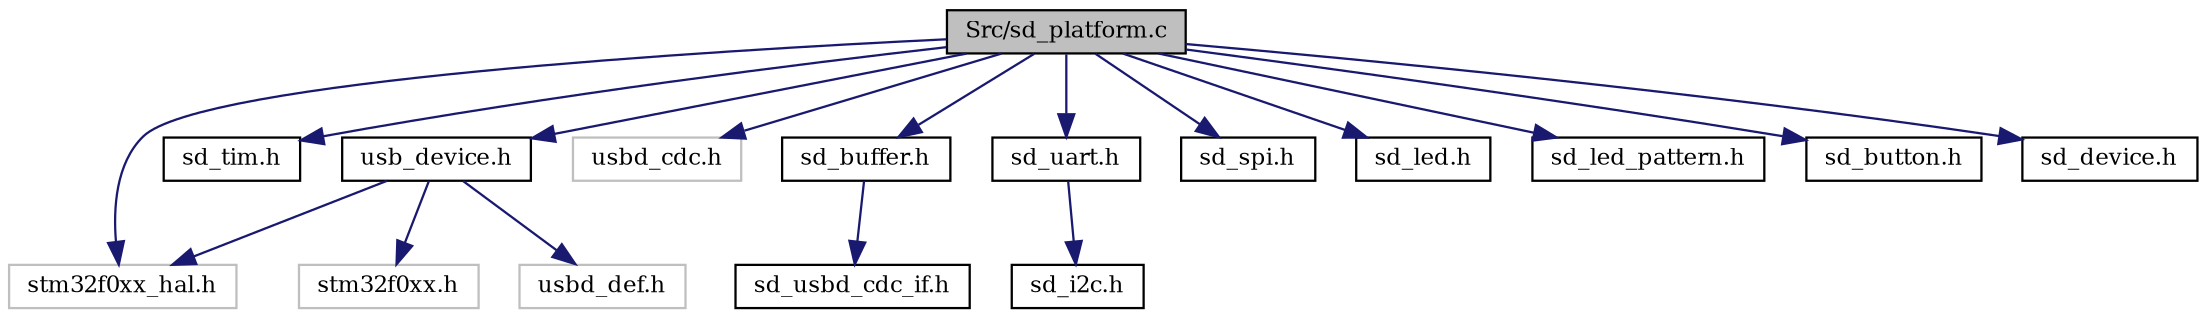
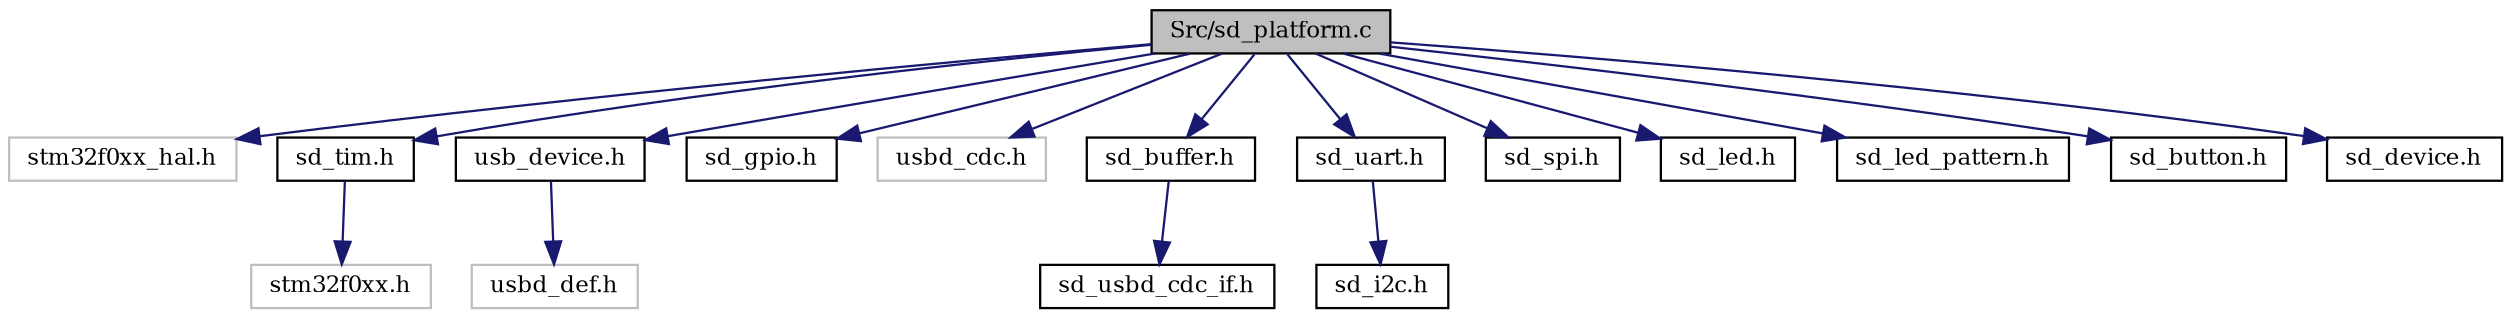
none -> (762, 159)
(417, 212) -> (344, 211)
(290, 219) -> none
